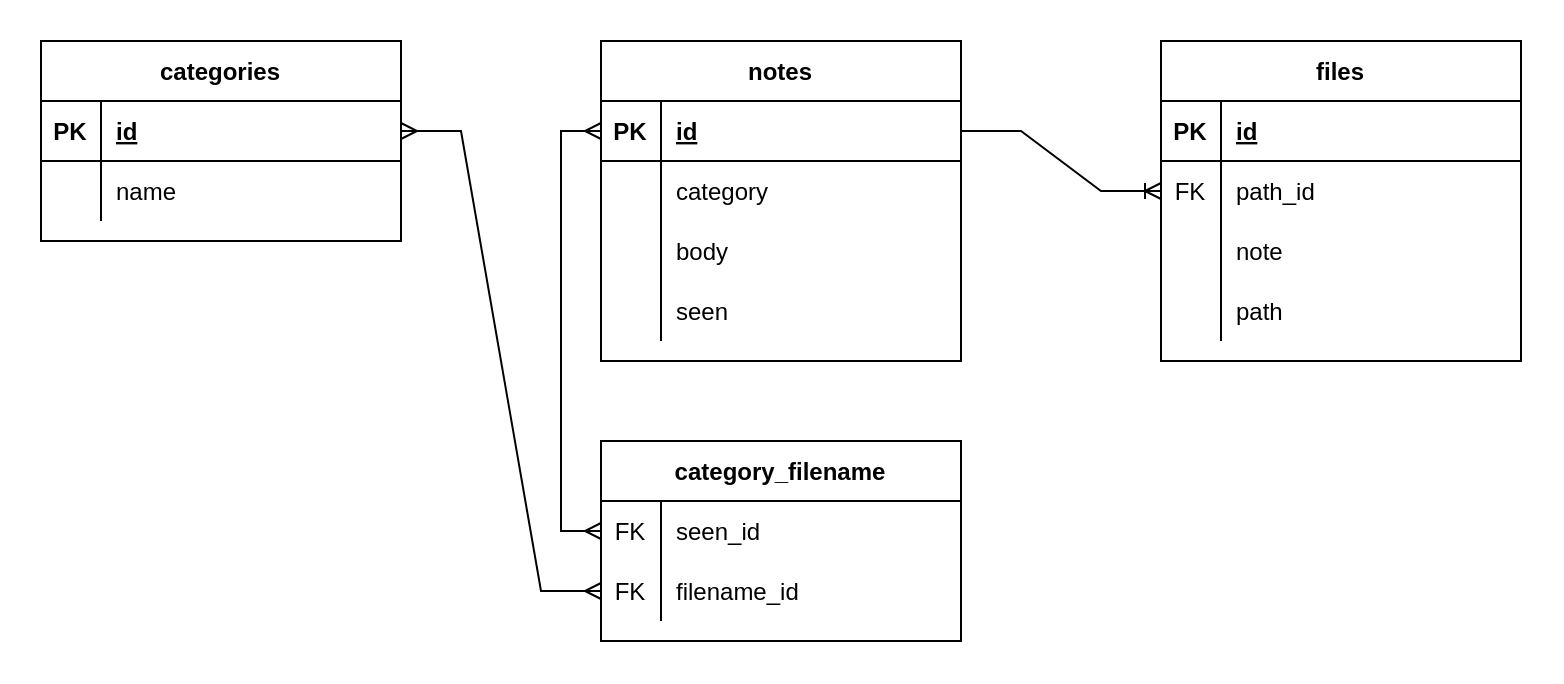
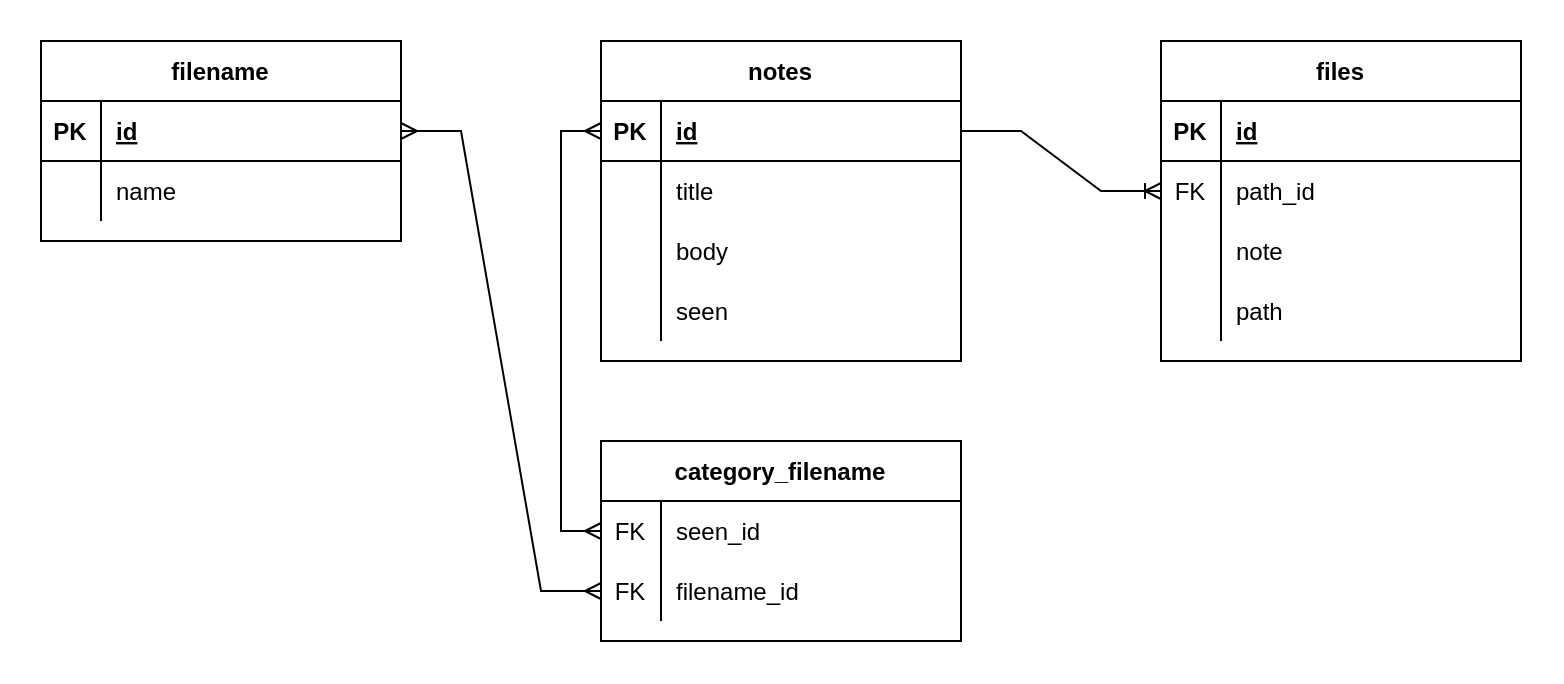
(220, 72) -> (220, 72)
(730, 192) -> (703, 192)
